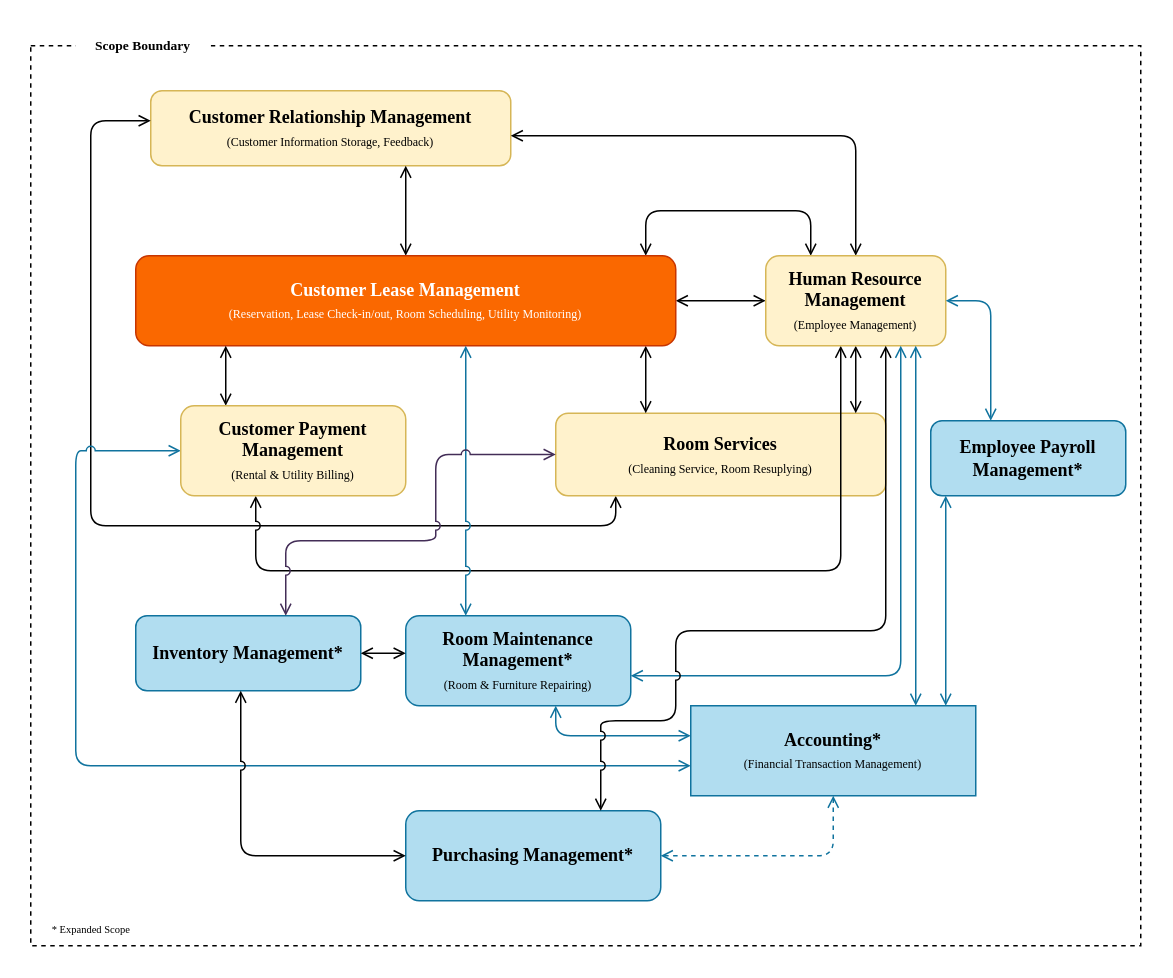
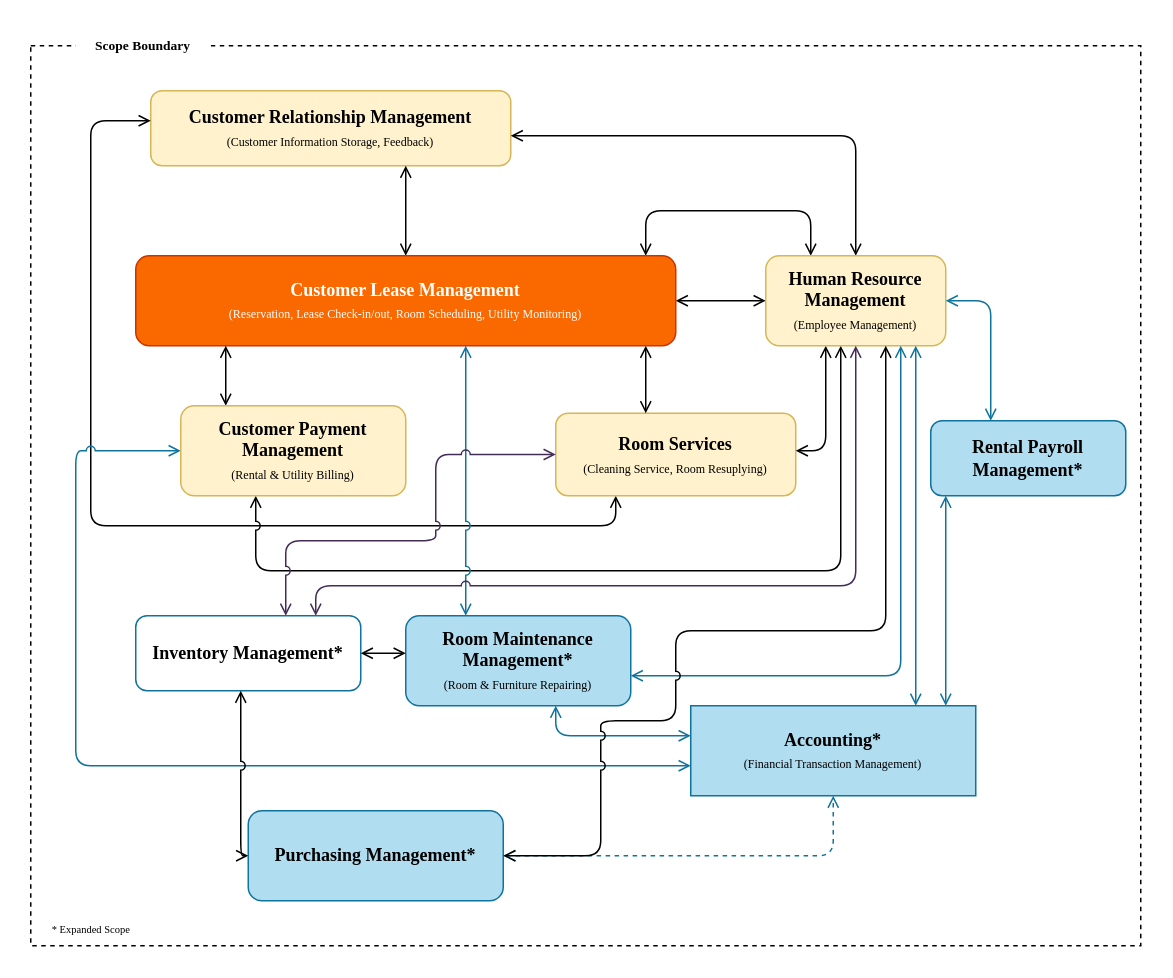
(721, 455) -> (676, 455)
(1028, 458) -> (1028, 458)
none -> (660, 586)
(248, 653) -> (248, 653)
(533, 856) -> (376, 856)
